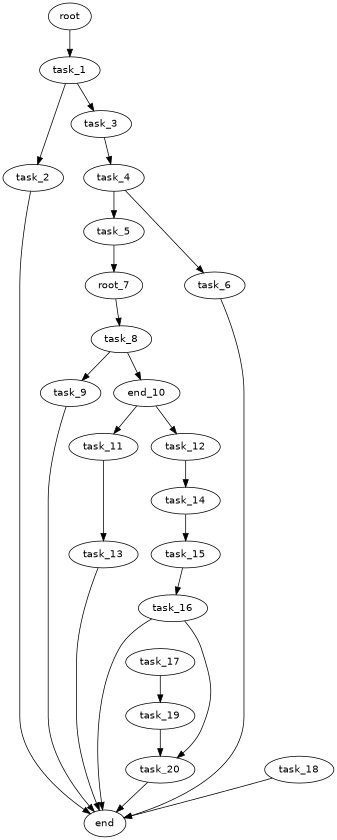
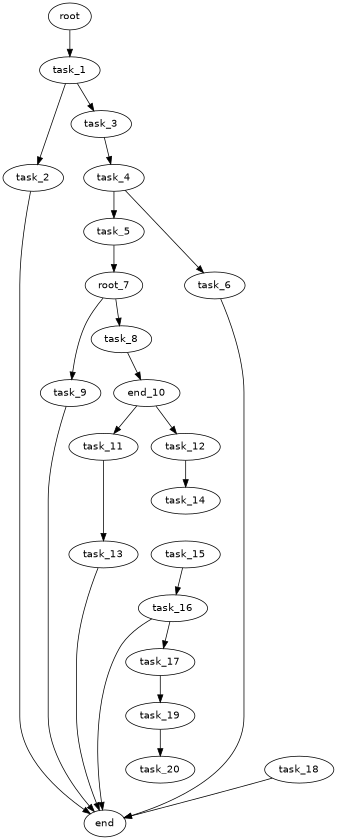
(99, 363) -> (82, 333)
(186, 524) -> none
(211, 688) -> (168, 631)
(135, 795) -> none
